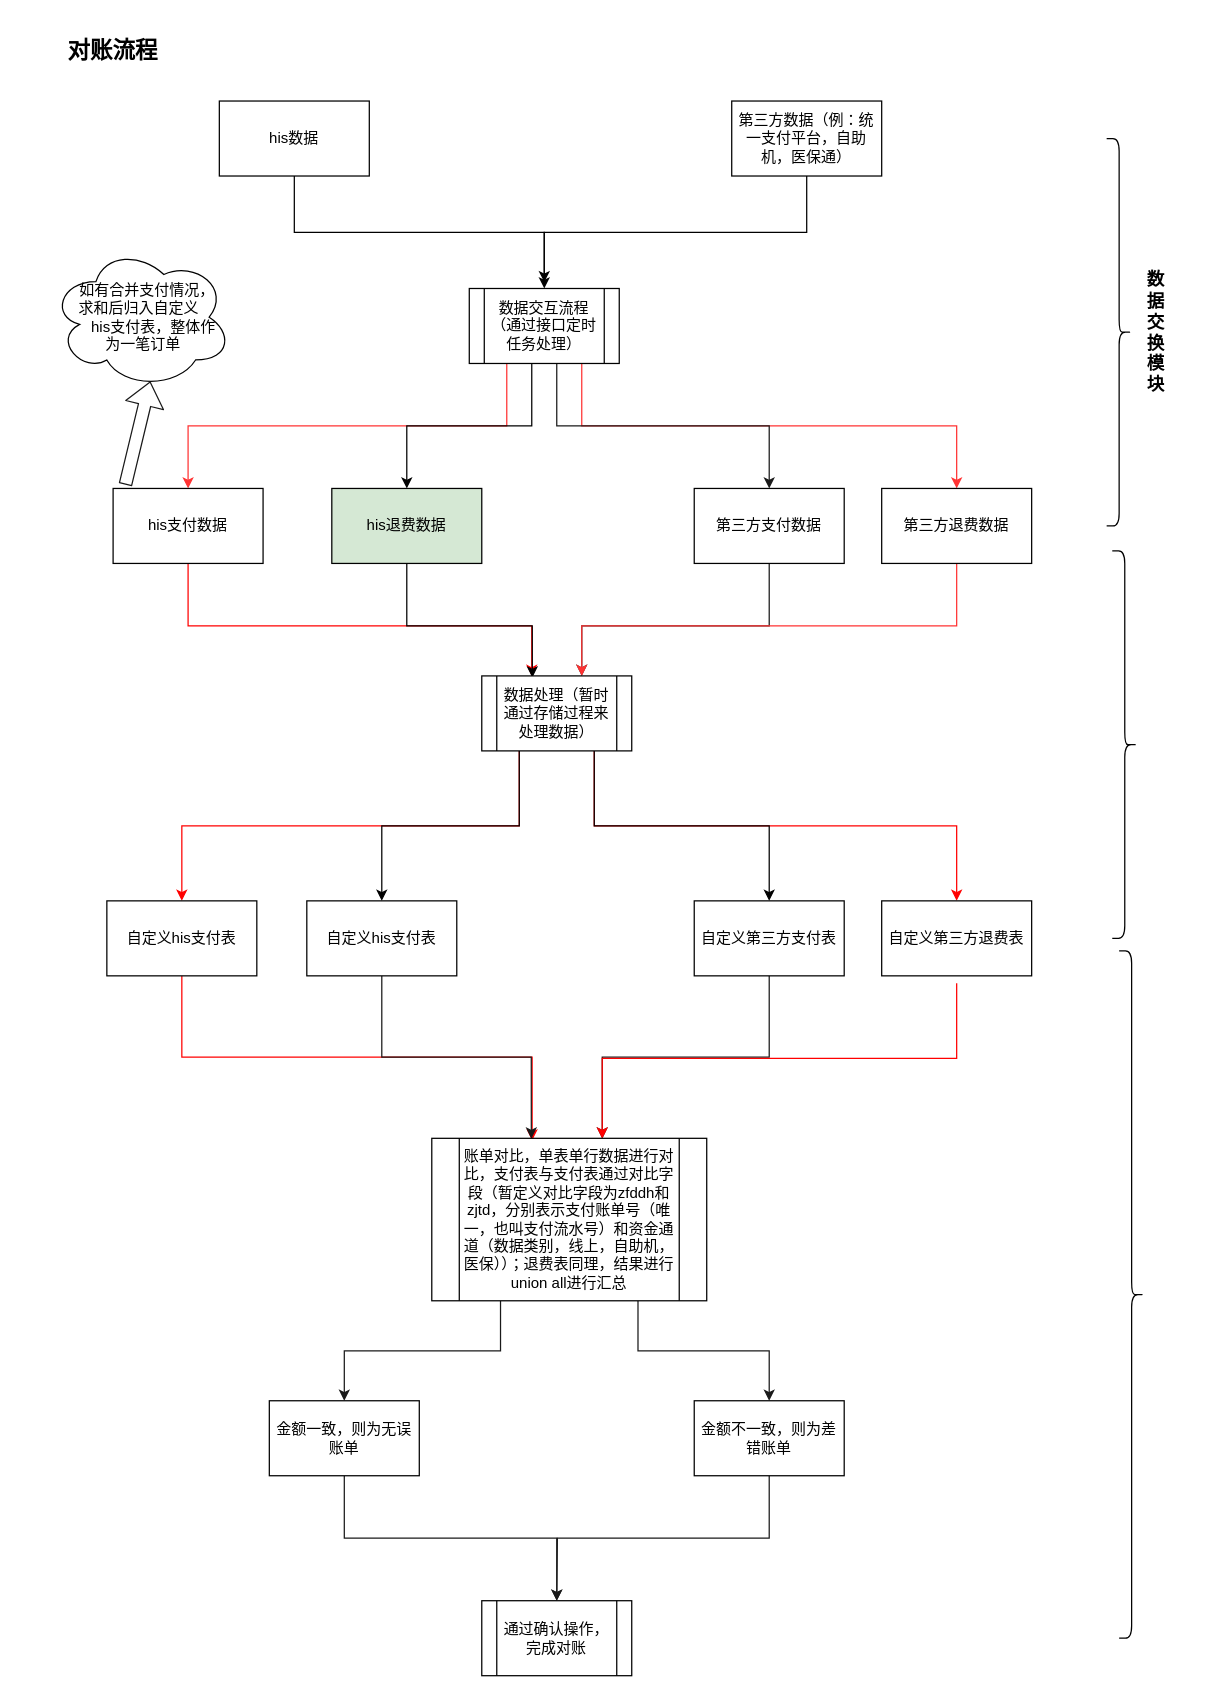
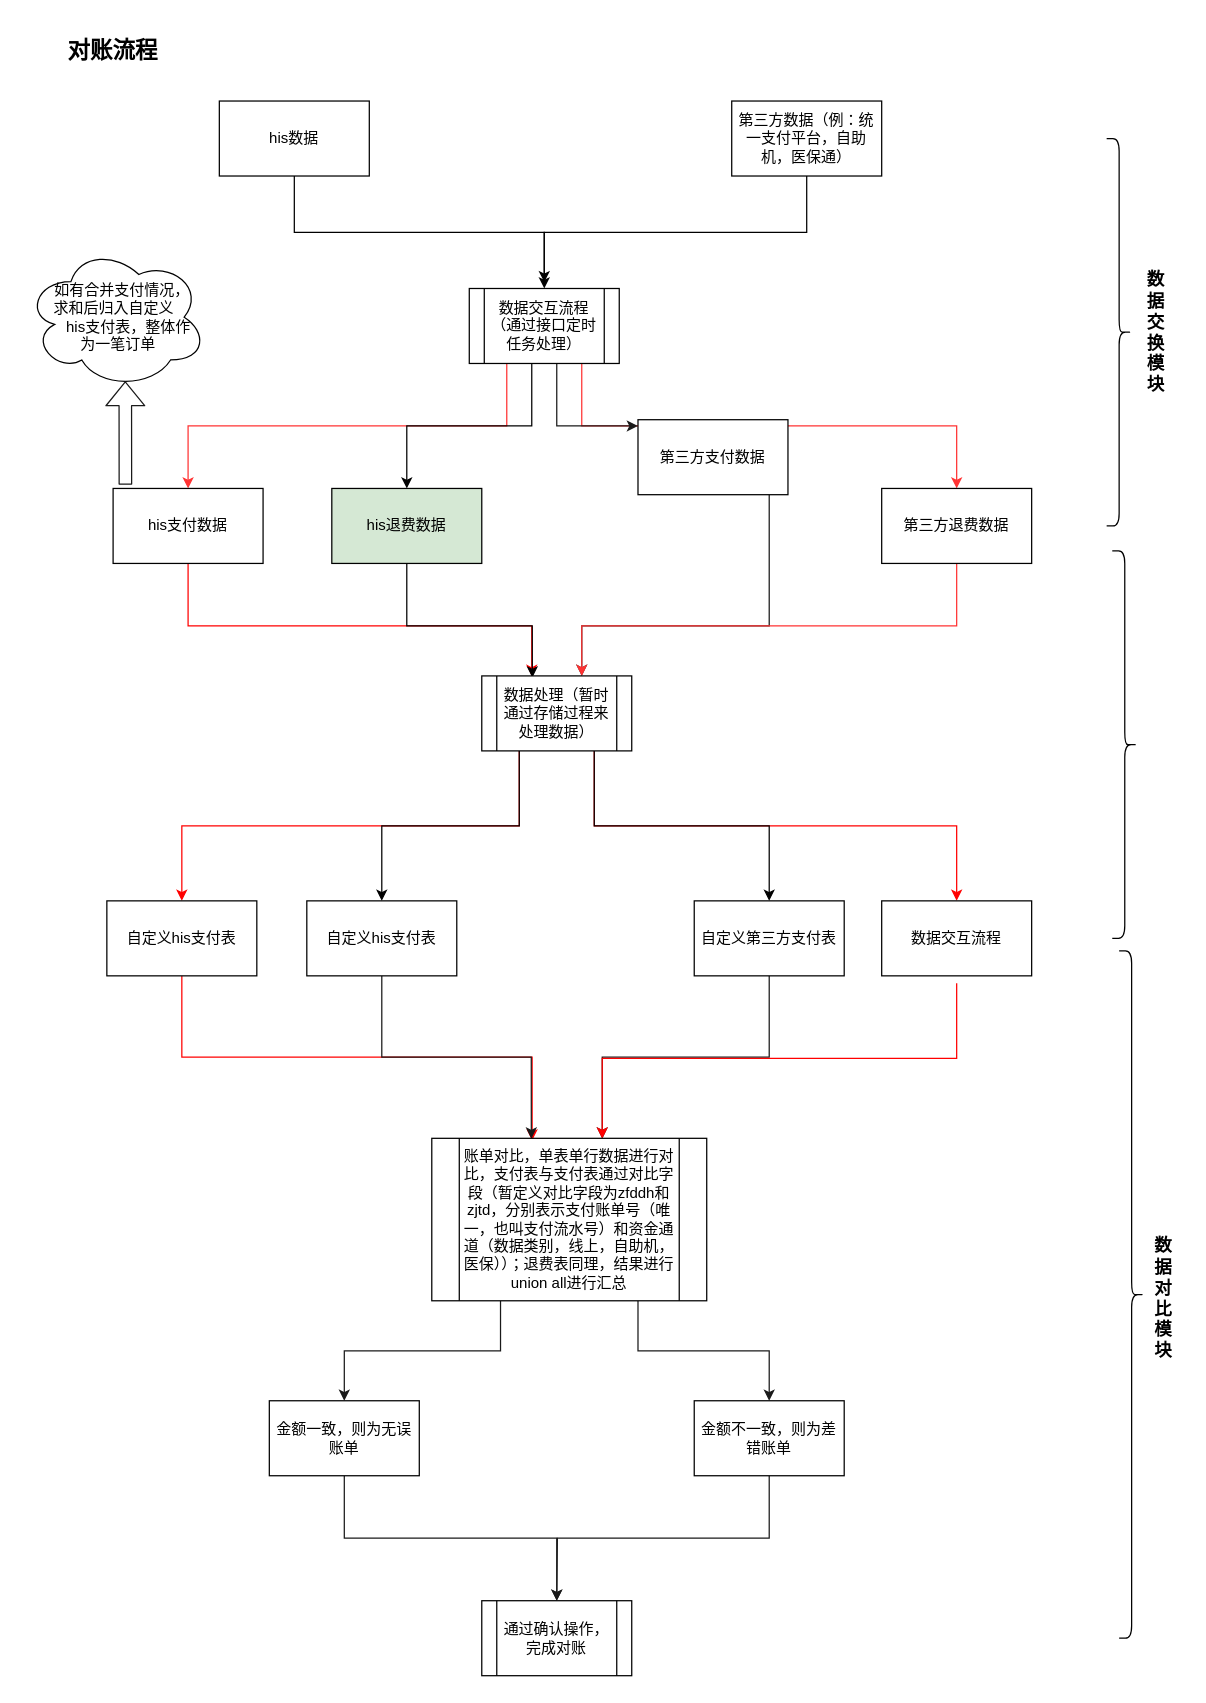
(141, 317) -> (116, 317)
(769, 526) -> (713, 457)
(957, 938) -> (957, 938)
none -> (1163, 1298)
